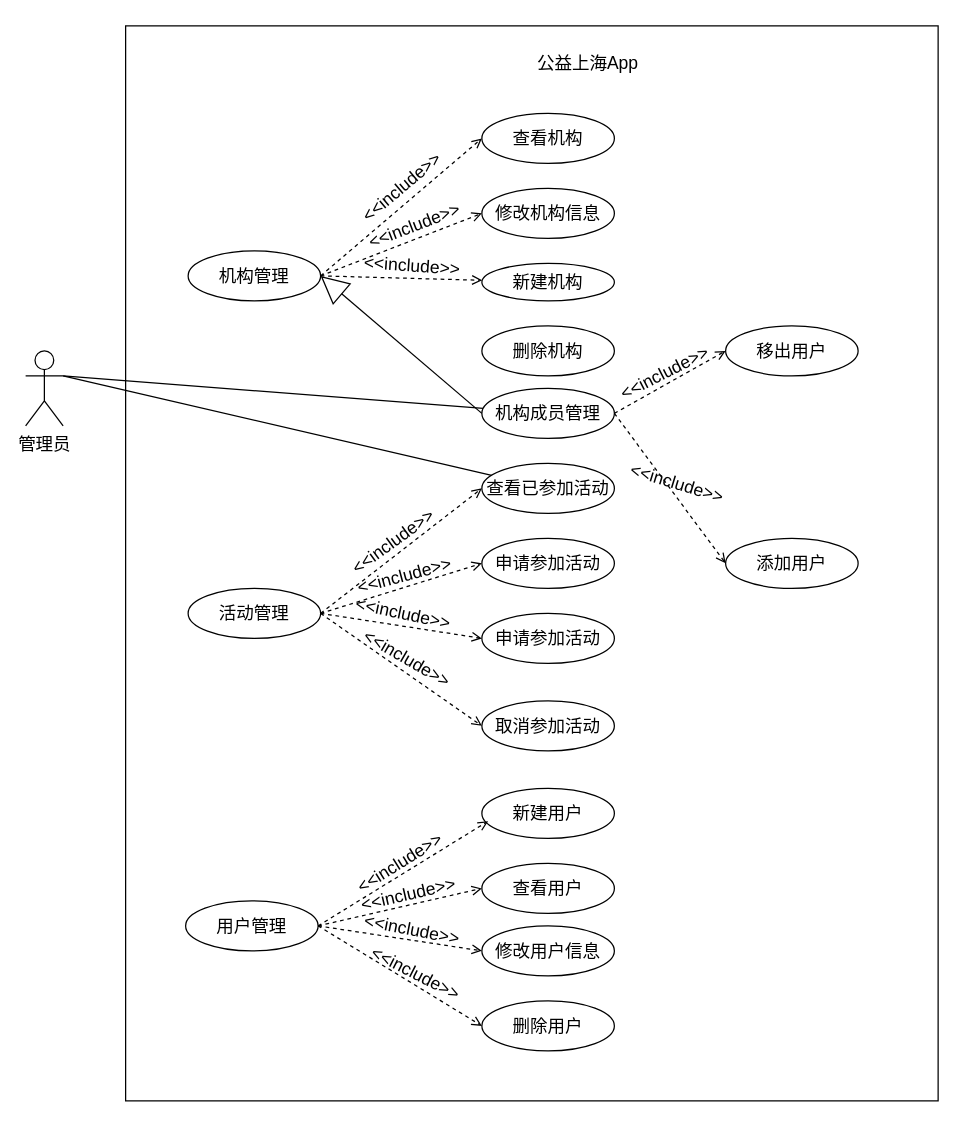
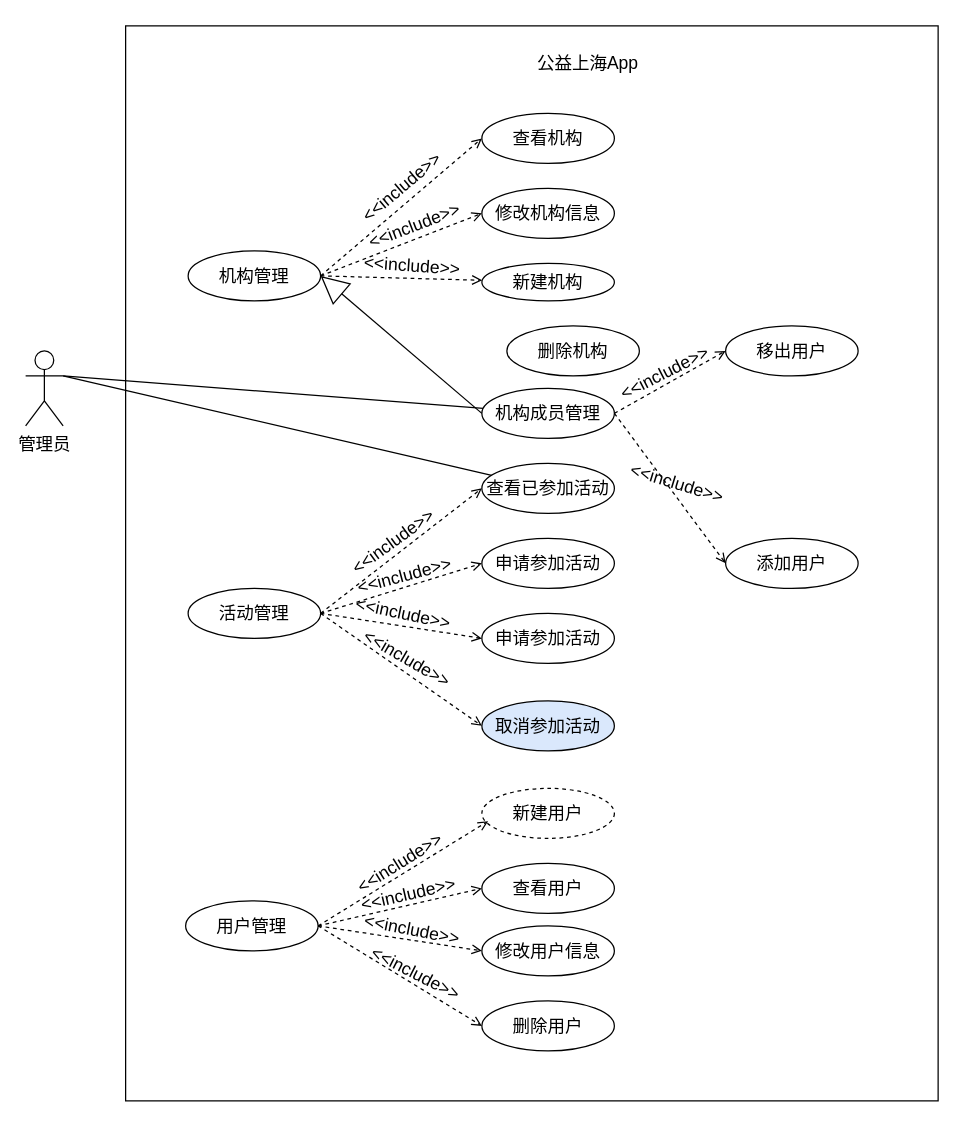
(548, 351) -> (573, 351)
(548, 726) -> (548, 726)
(548, 813) -> (548, 813)
